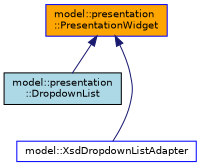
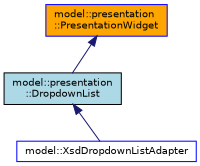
(132, 94) -> (90, 127)
